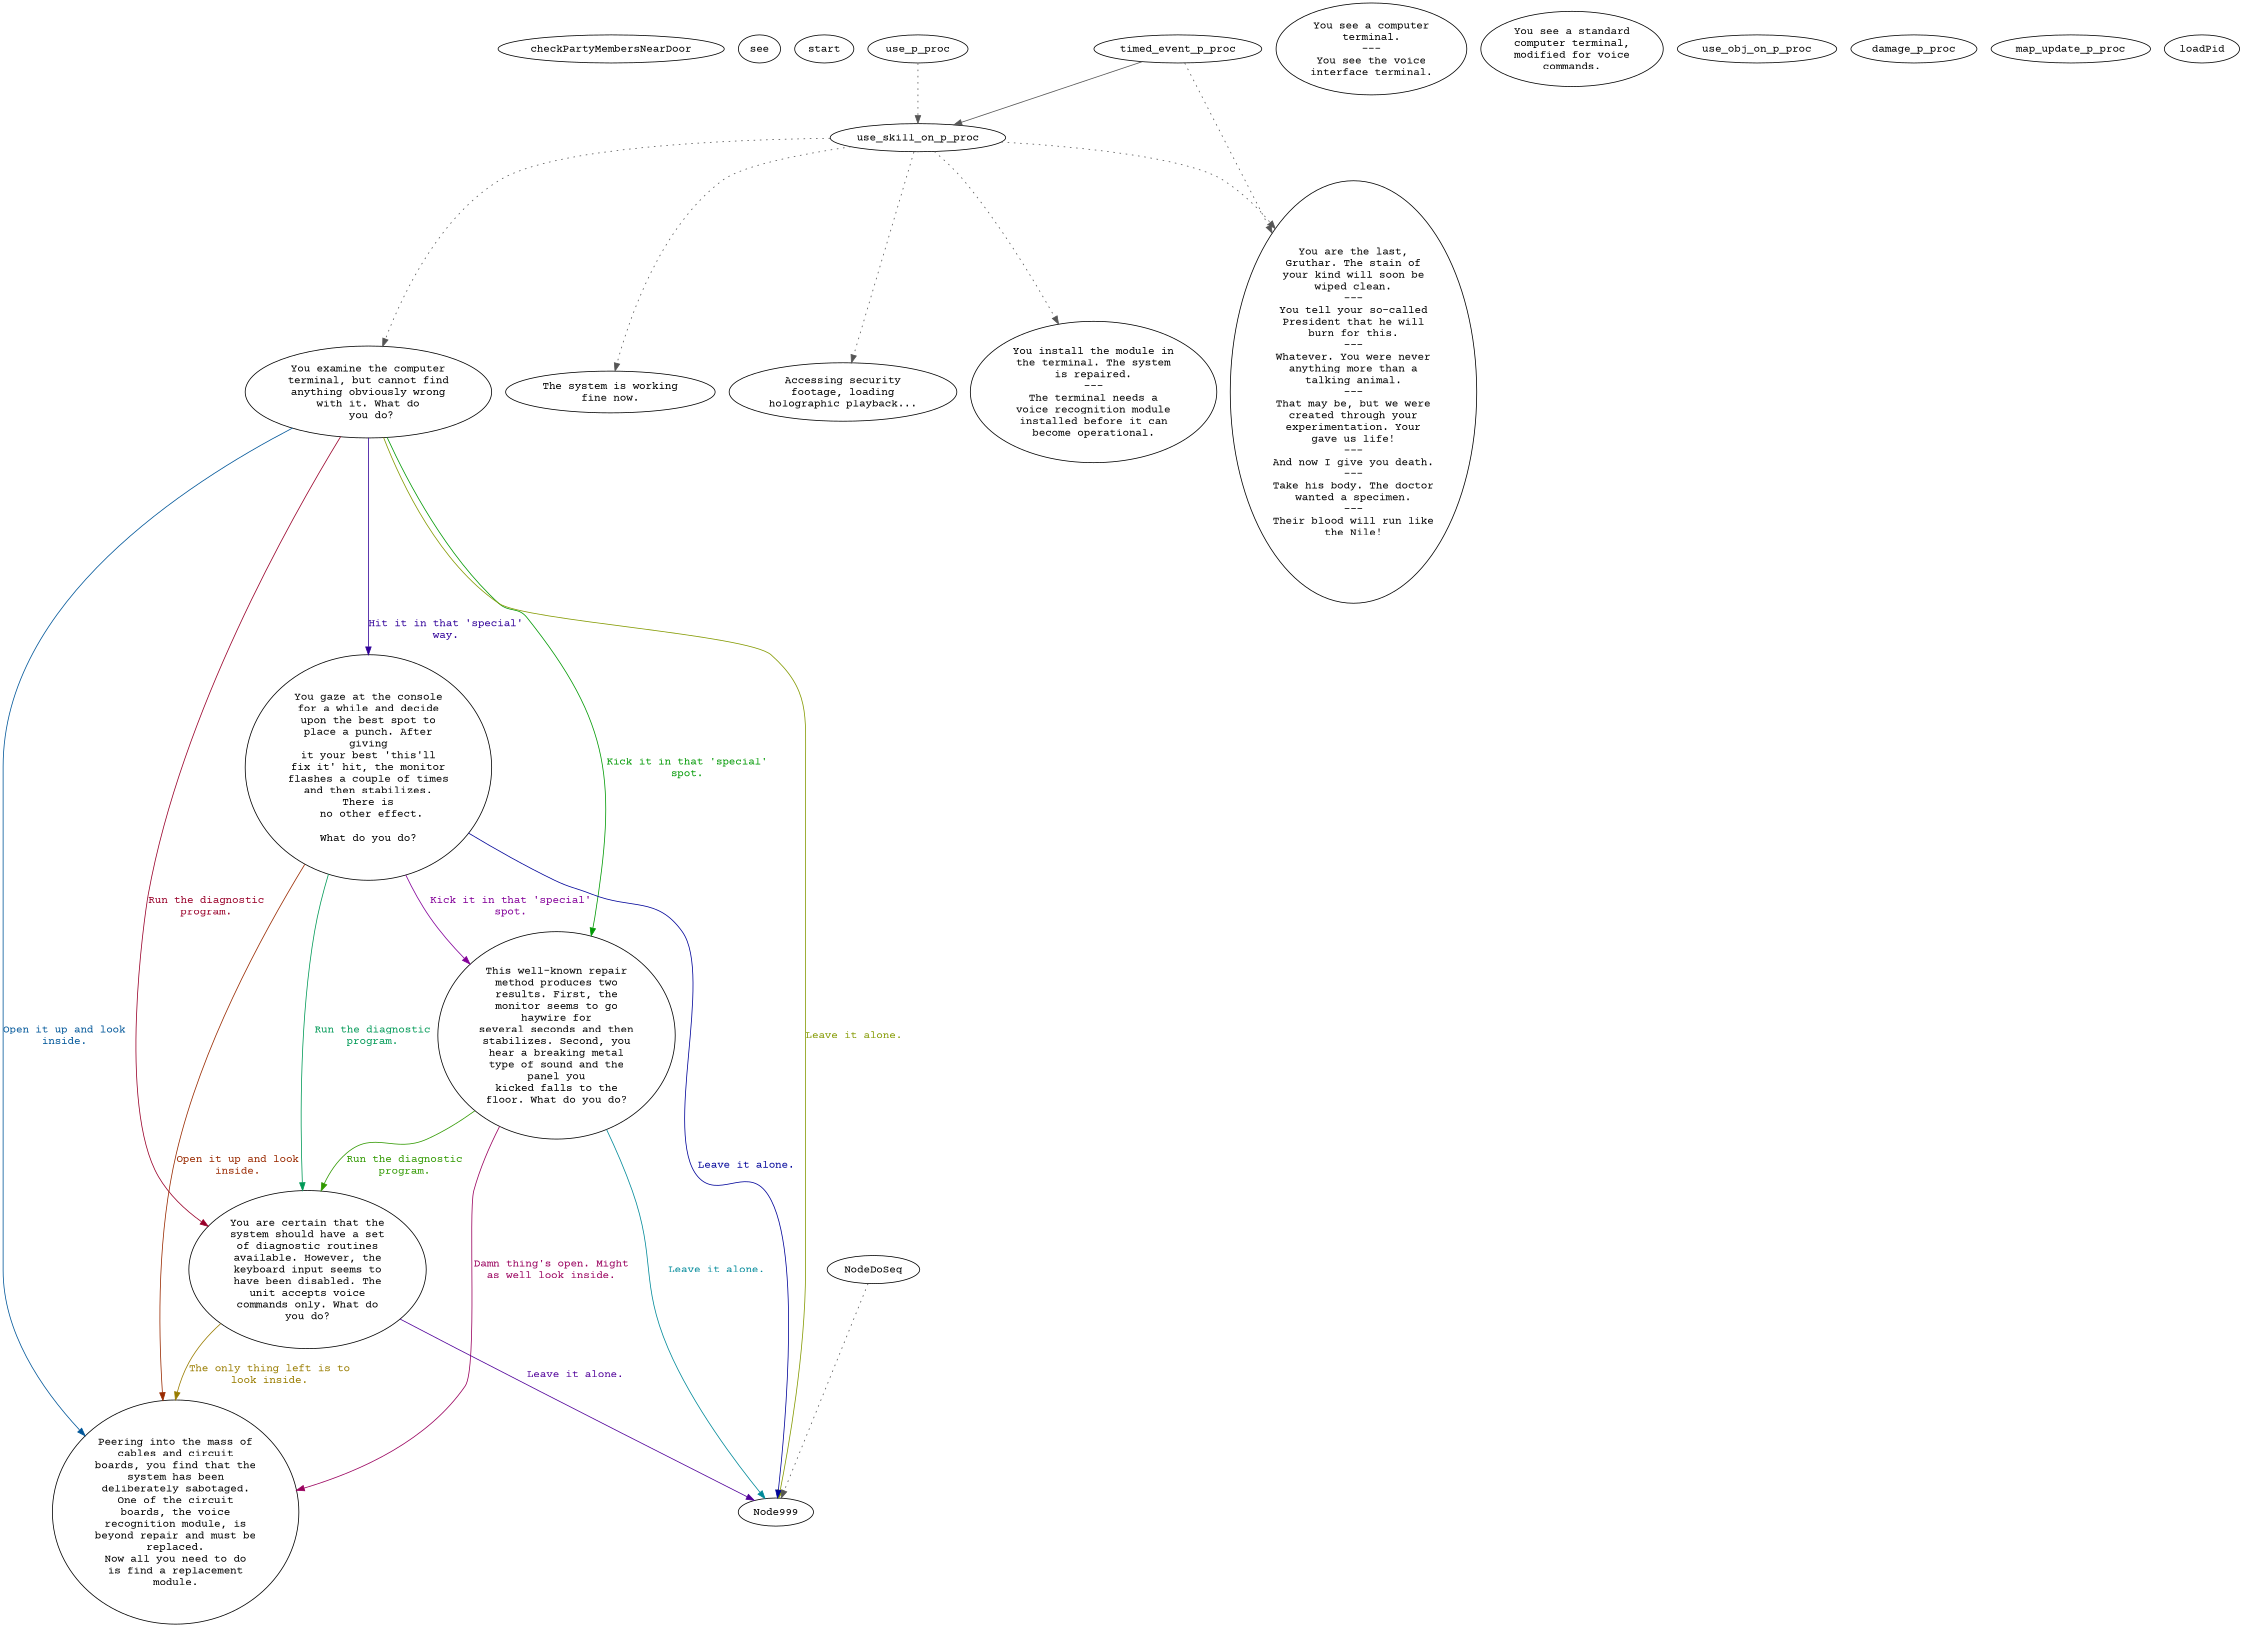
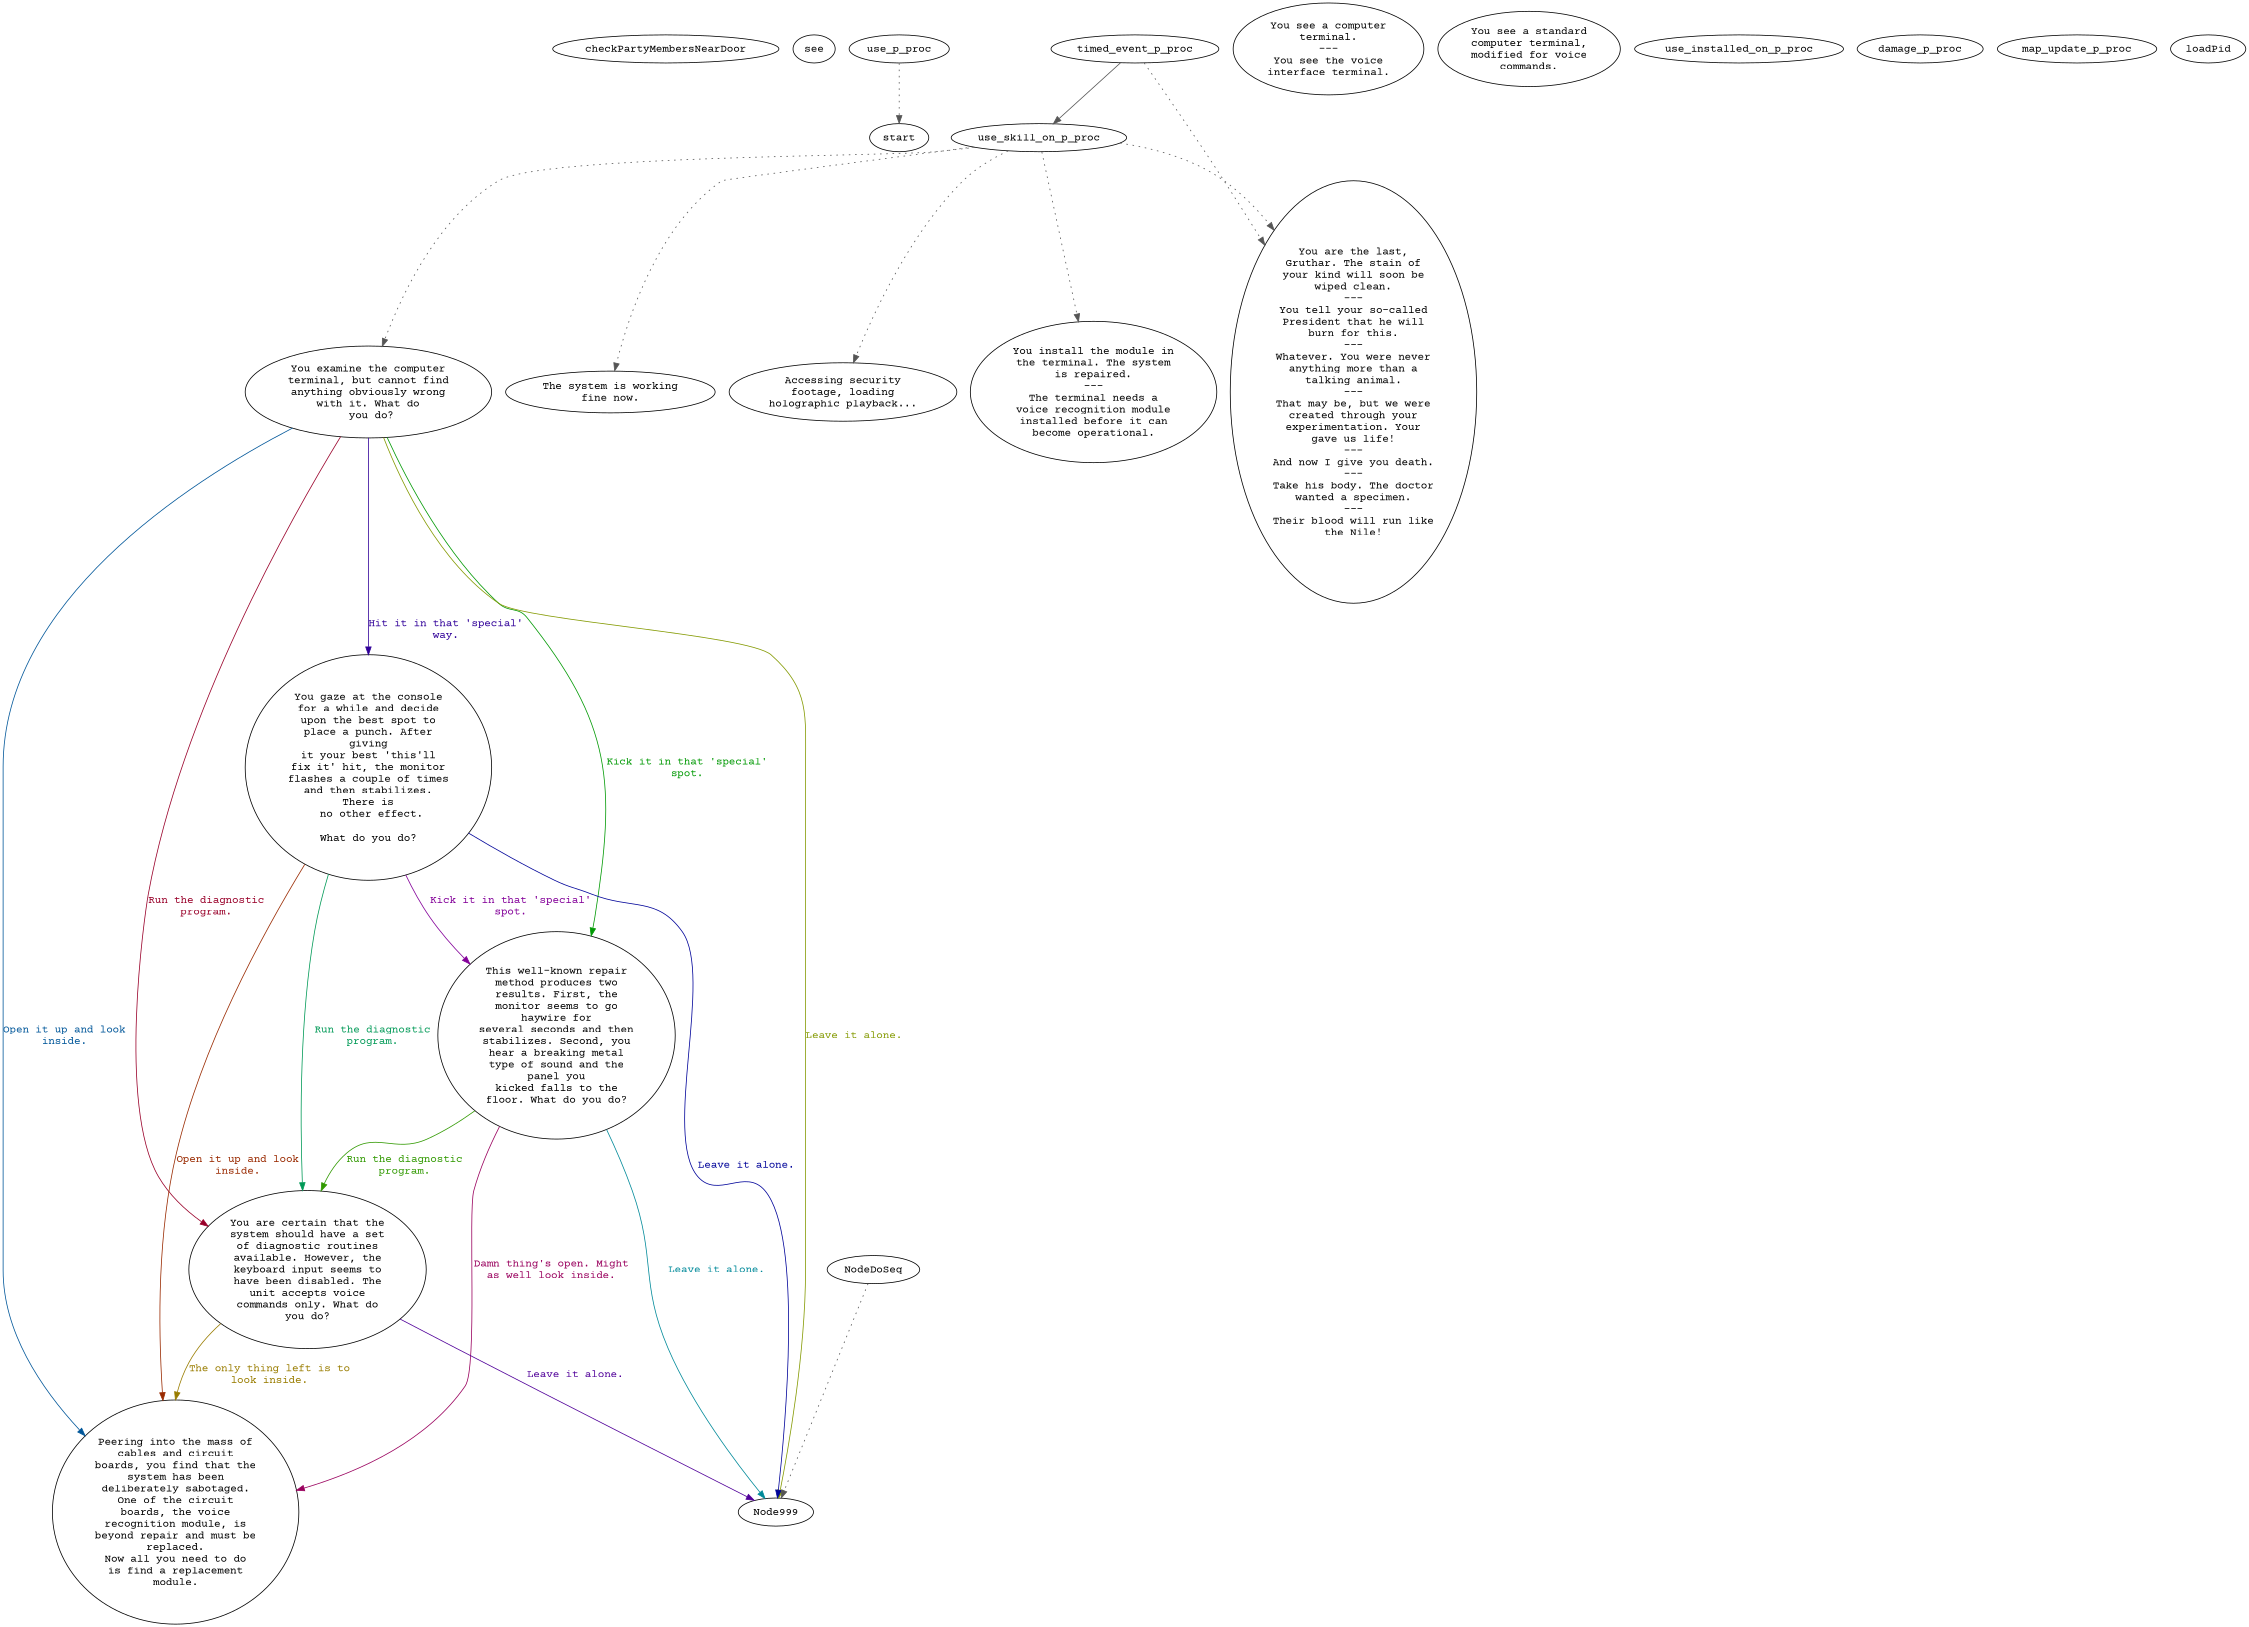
(1757, 49) -> (1739, 49)
(918, 89) -> (899, 89)
